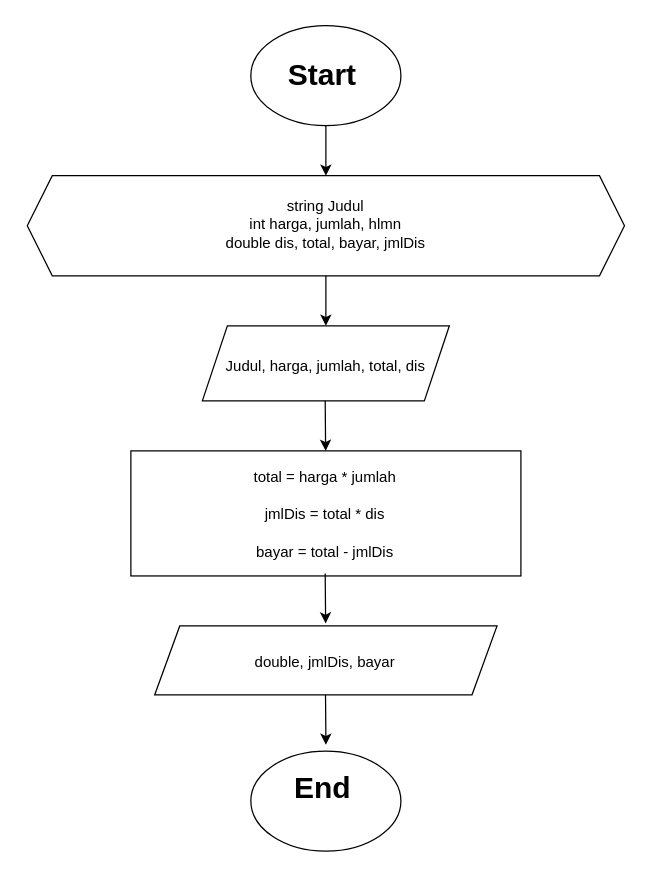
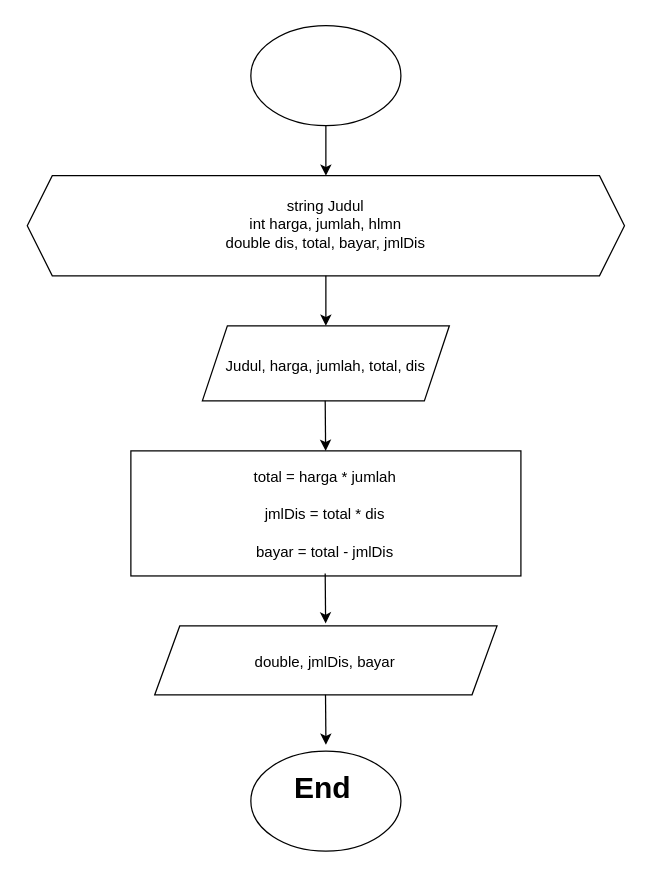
(326, 69) -> none
